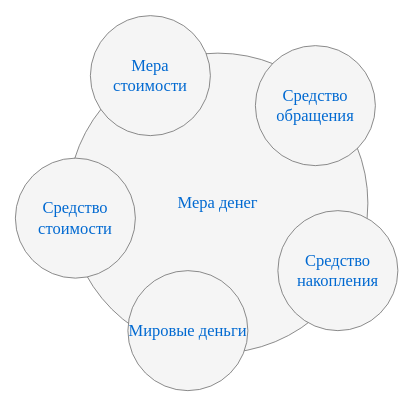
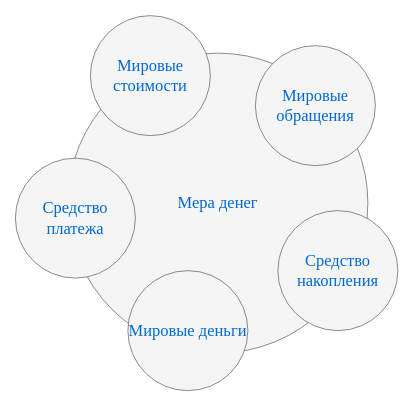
(150, 75) -> (150, 75)
(315, 105) -> (315, 105)
(75, 218) -> (75, 218)
